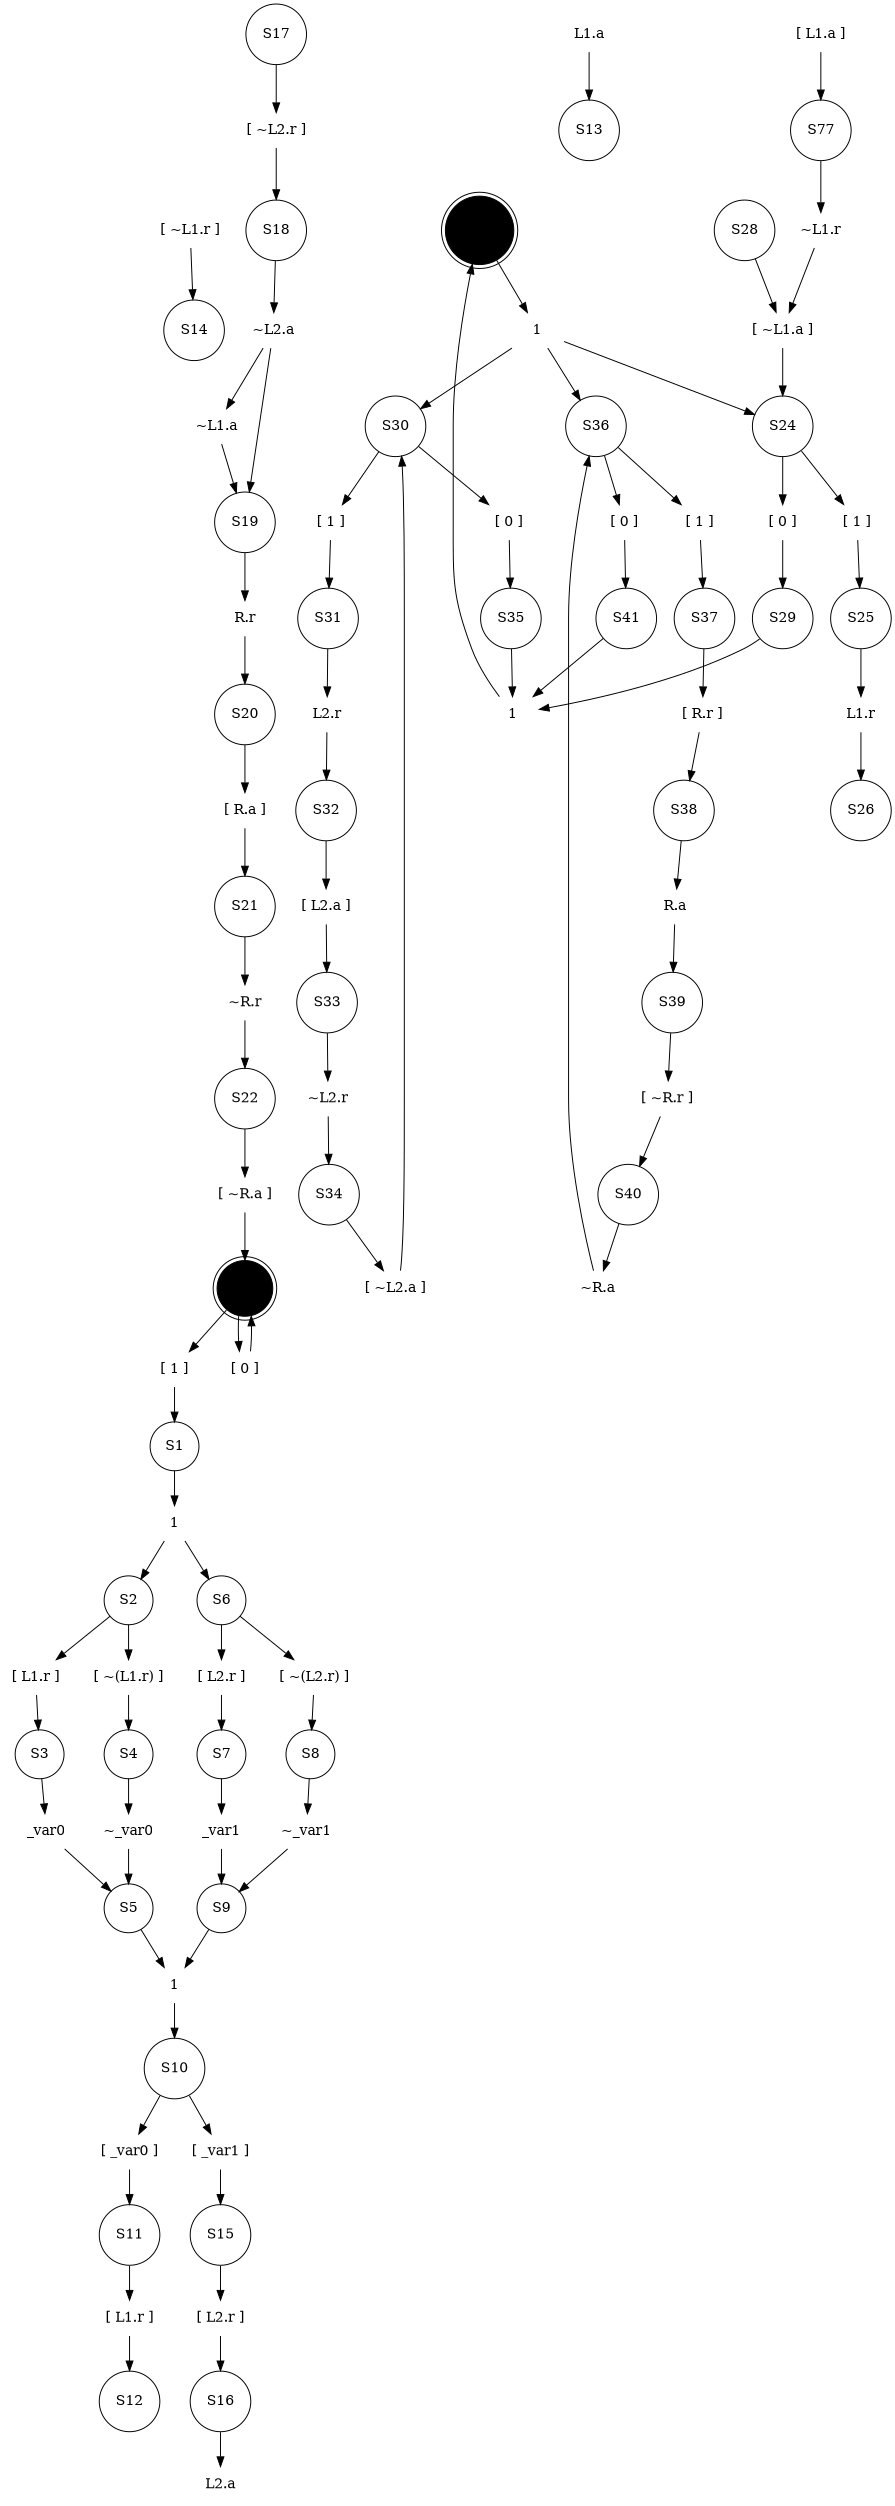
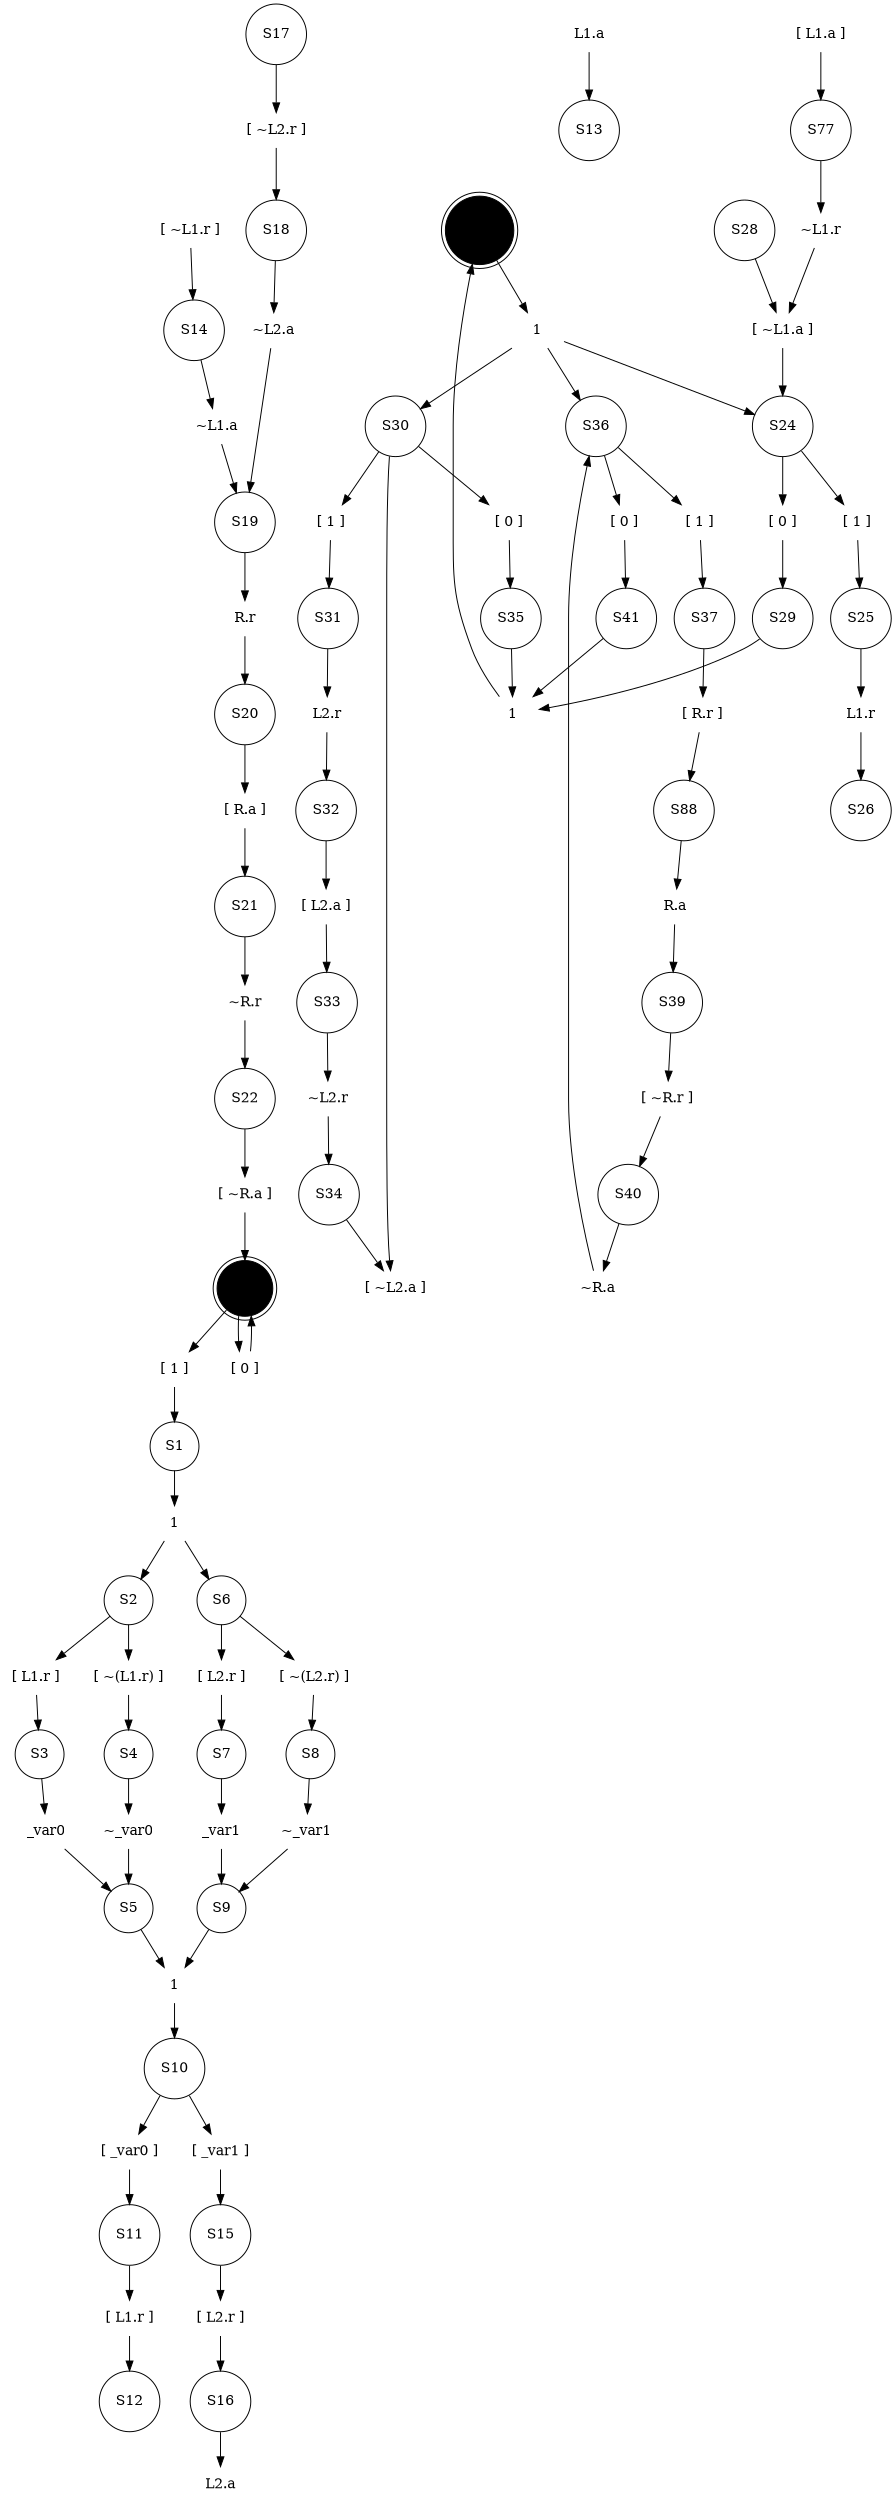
(247, 374) -> (206, 379)
(684, 810) -> (684, 810)
(404, 868) -> (387, 859)
